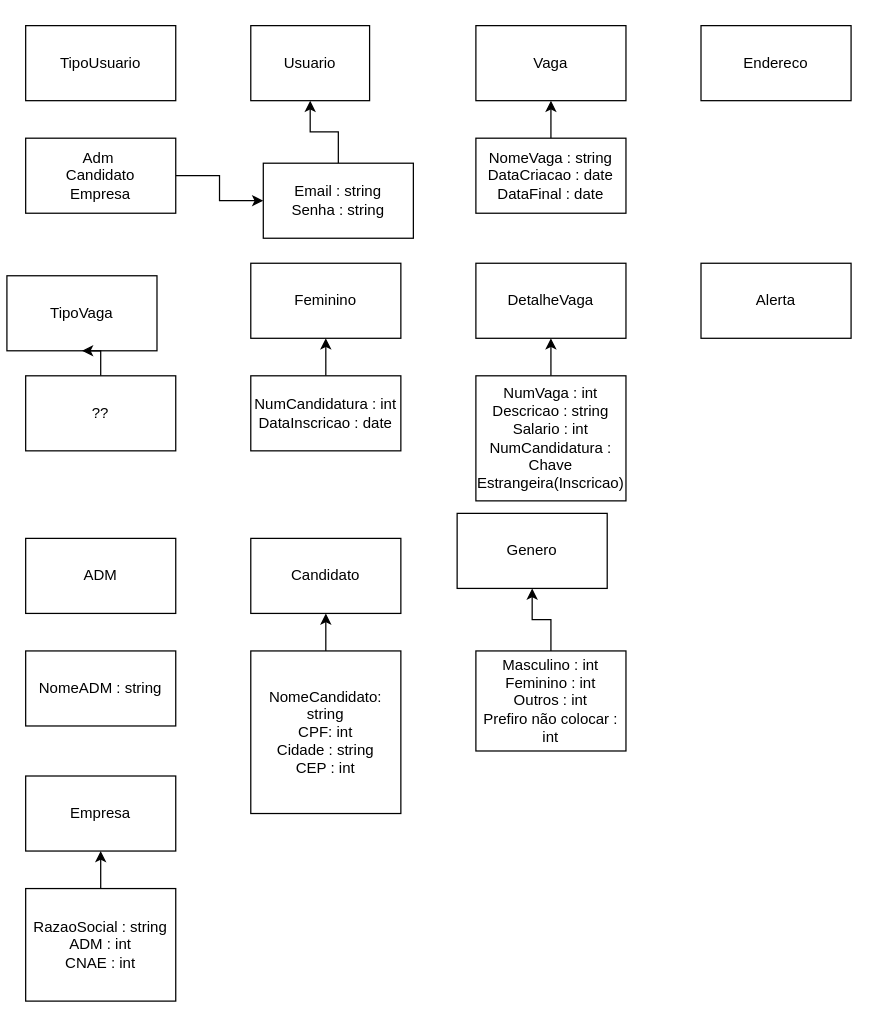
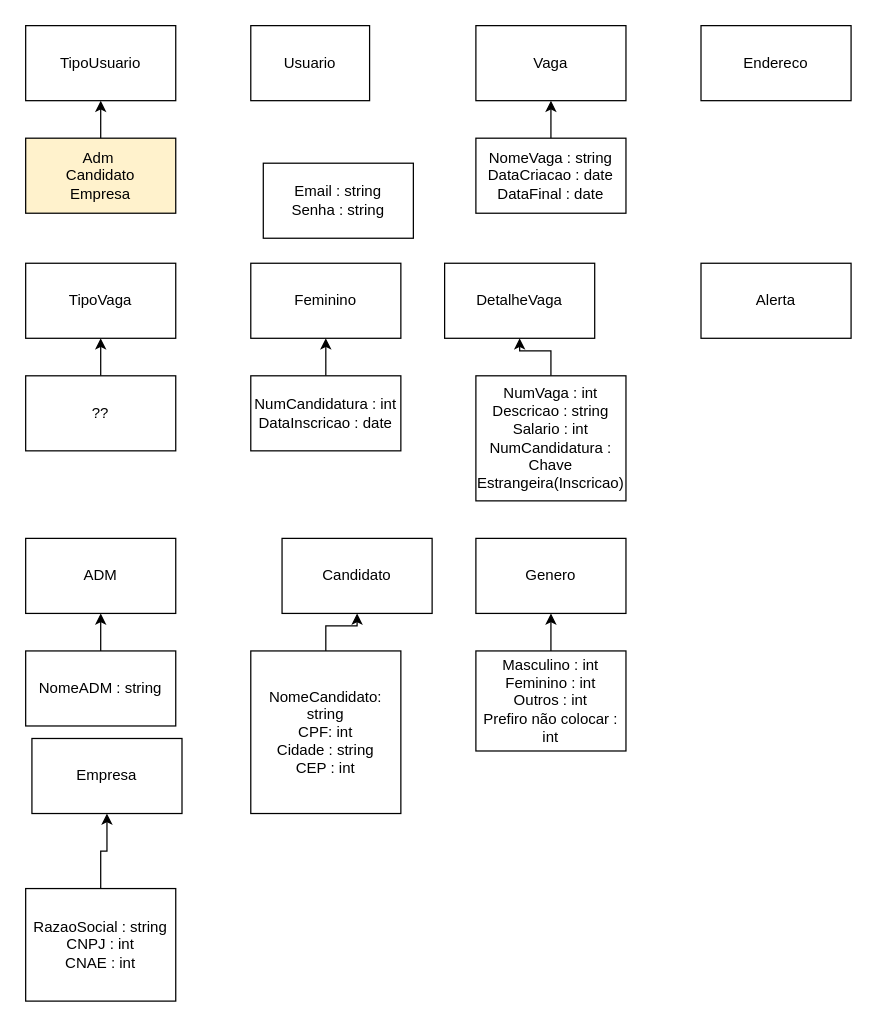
(328, 132) -> none
(101, 176) -> (101, 176)
(219, 184) -> (101, 115)
(551, 301) -> (519, 301)
(82, 313) -> (101, 301)
(532, 551) -> (551, 576)
(326, 576) -> (357, 576)
none -> (101, 628)
(101, 813) -> (107, 776)
(101, 944) -> (101, 944)
